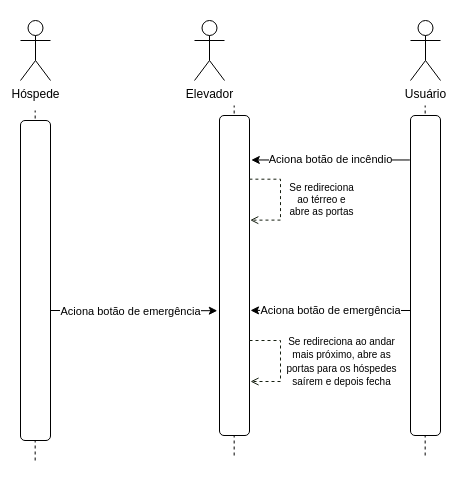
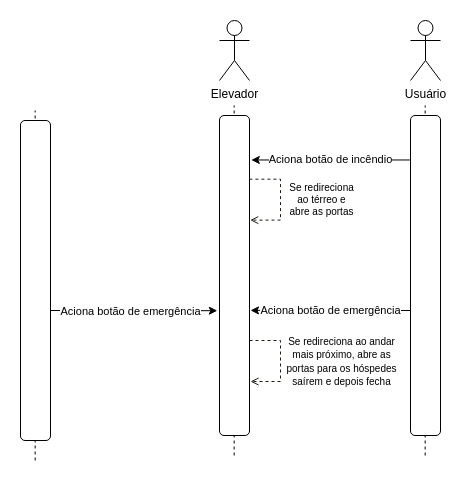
(36, 51) -> none
(210, 51) -> (235, 51)
